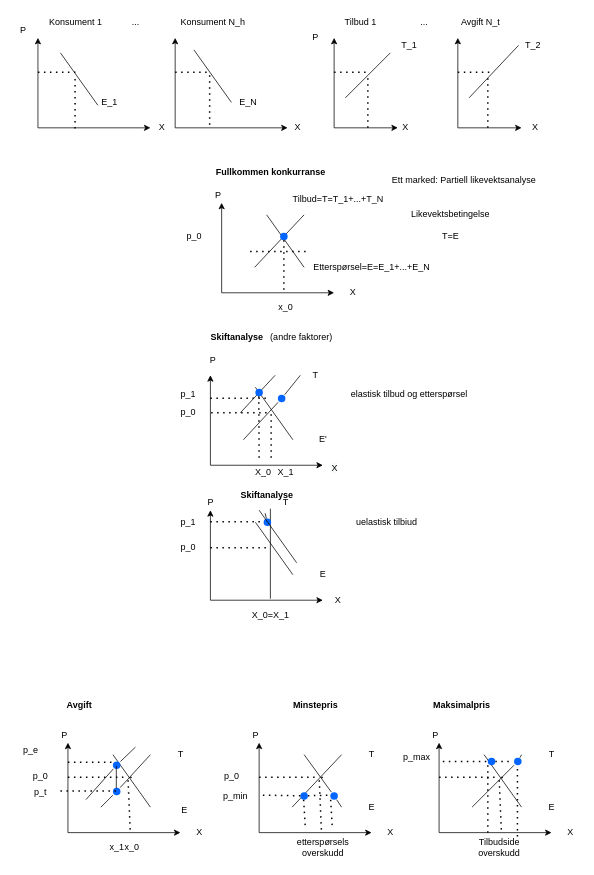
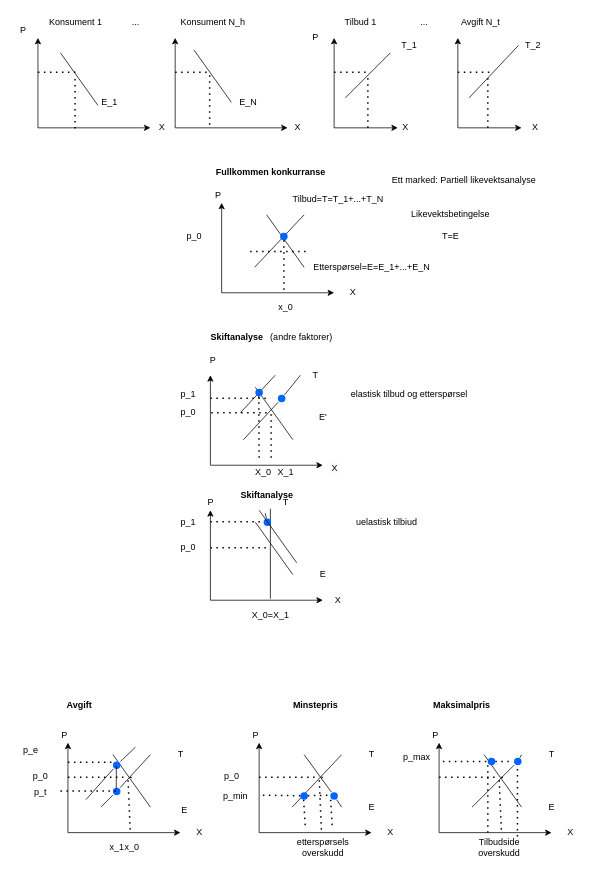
(323, 440) -> (323, 417)
